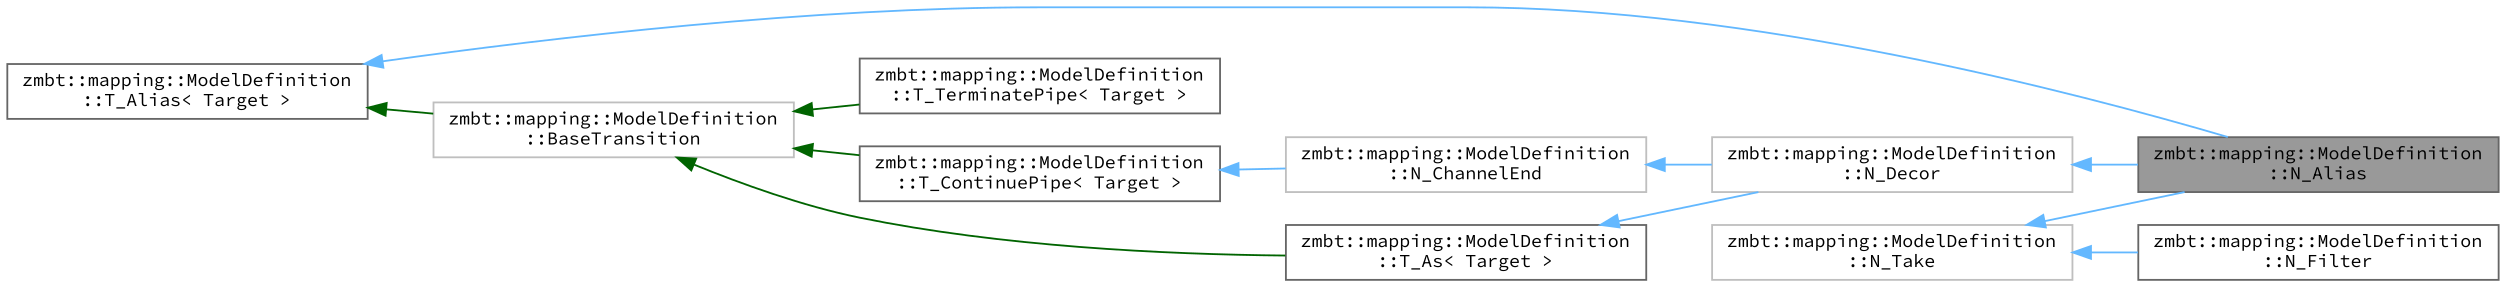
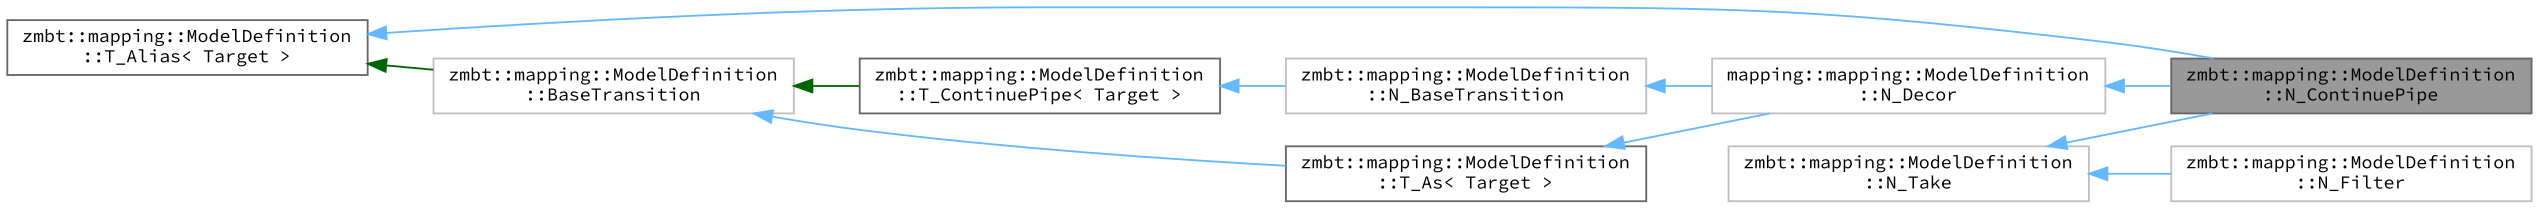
(1040, 86) -> none
(1466, 165) -> (1466, 86)
(1892, 165) -> (1909, 86)
(2318, 165) -> (2351, 86)
(985, 237) -> (1029, 148)
(2318, 252) -> (2351, 174)
